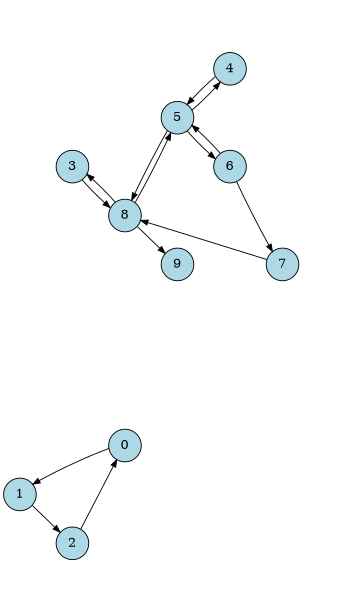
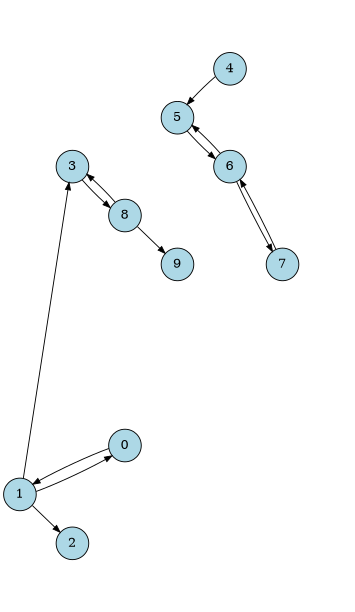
(204, 99) -> none
(151, 162) -> none
(152, 171) -> none
(210, 242) -> (260, 217)
none -> (46, 334)
(97, 498) -> (71, 477)
